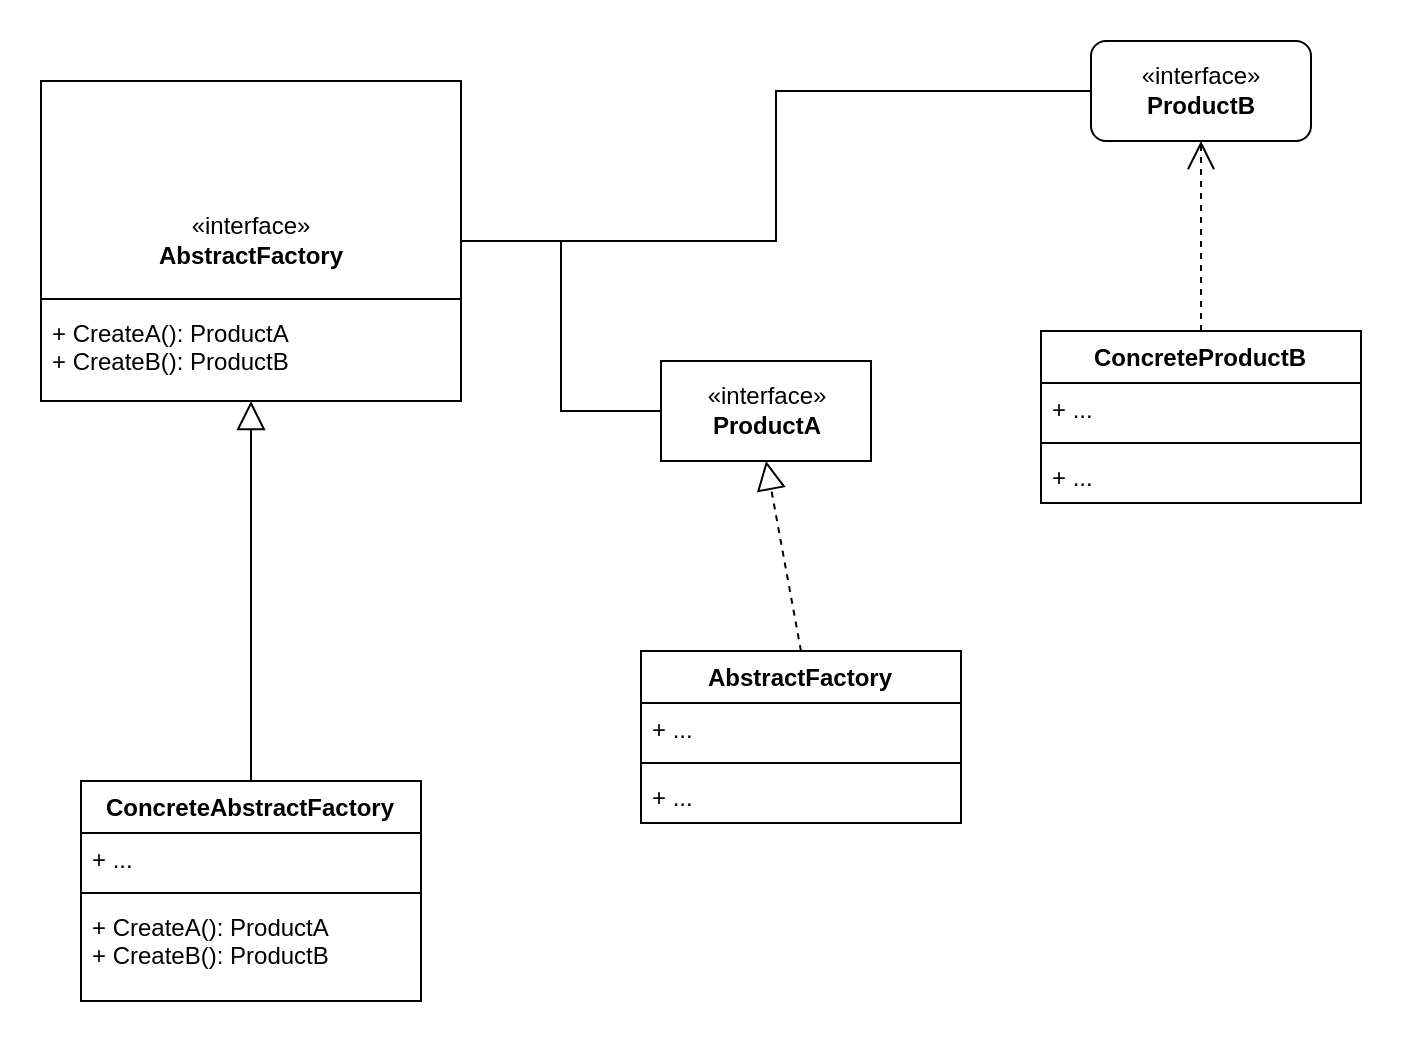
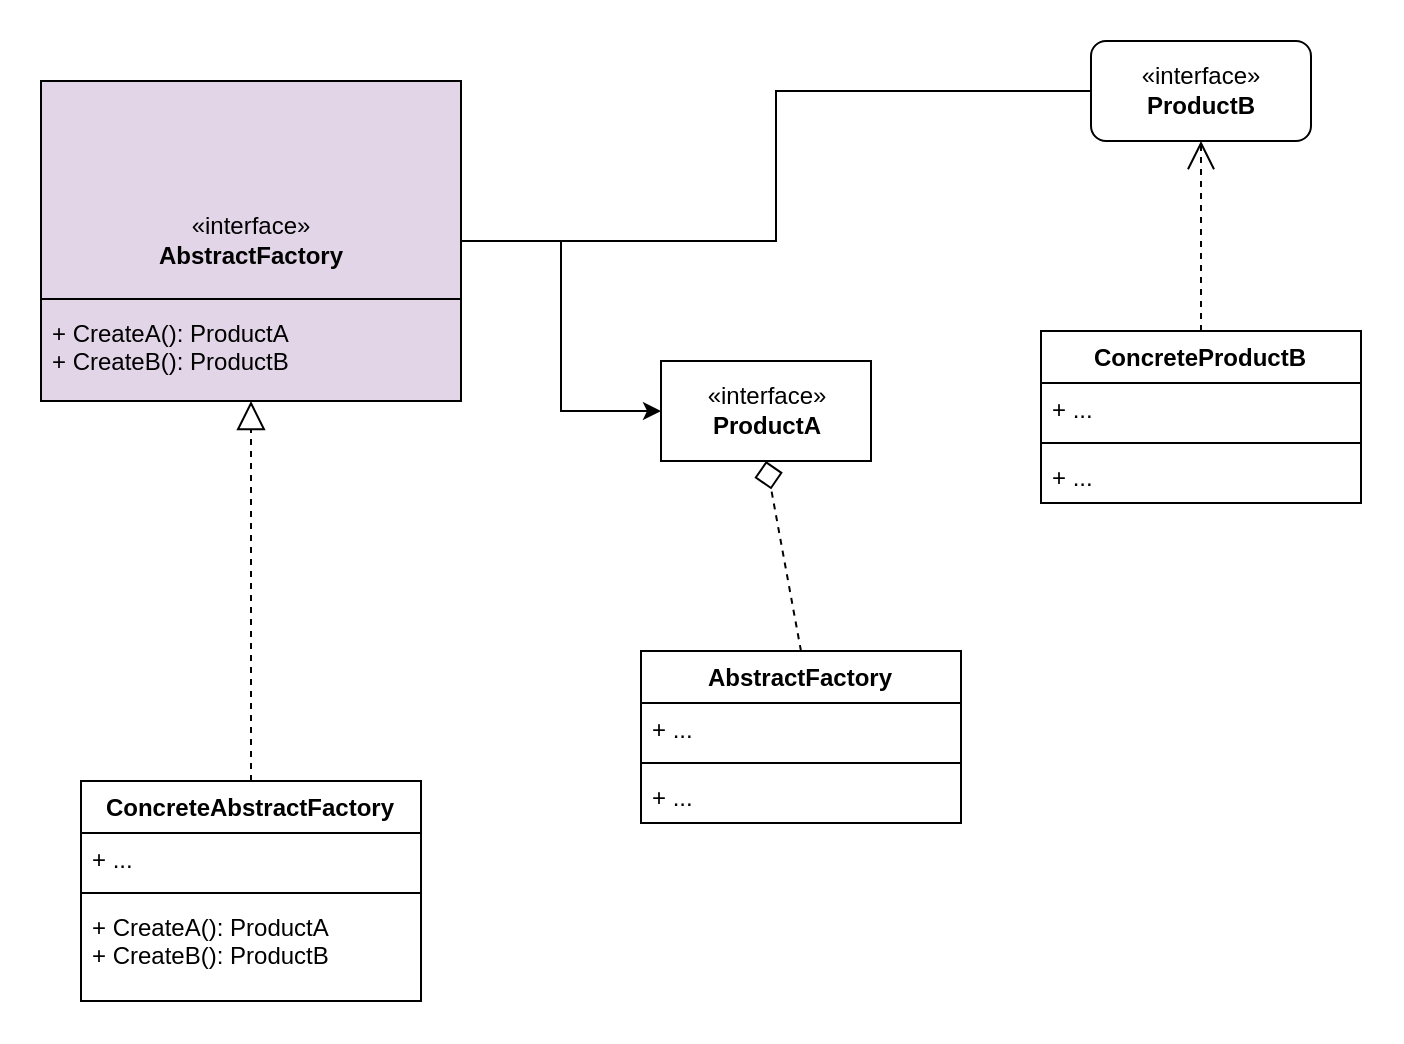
(251, 241) -> (251, 241)
(651, 411) -> (646, 411)
(771, 490) -> (771, 490)
(251, 604) -> (251, 604)
